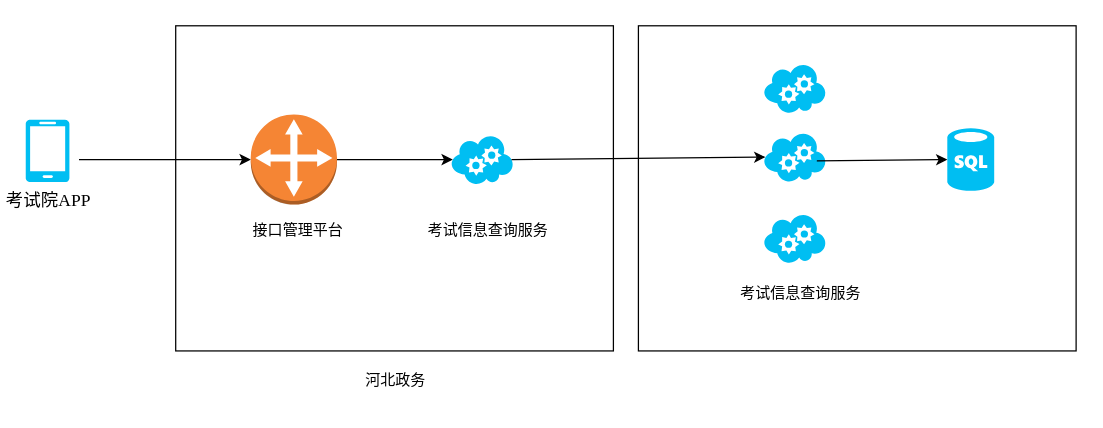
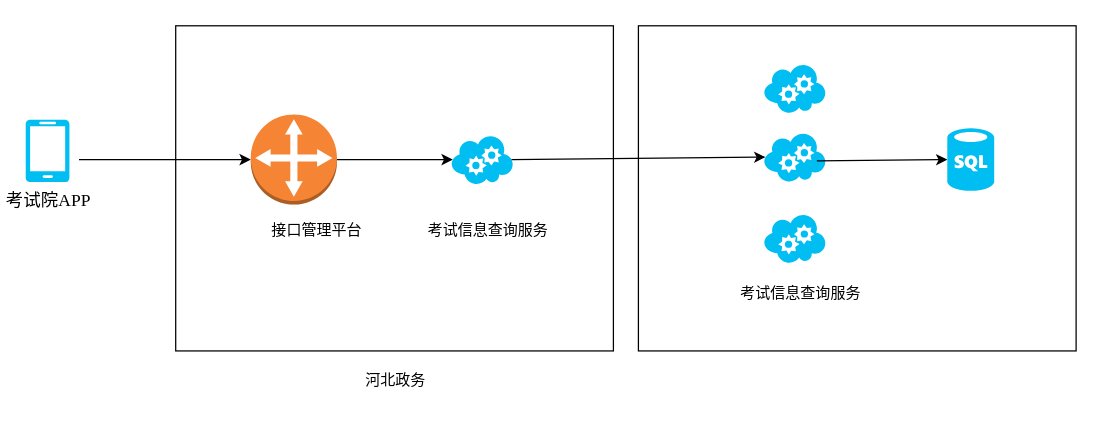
(294, 232) -> (313, 232)
